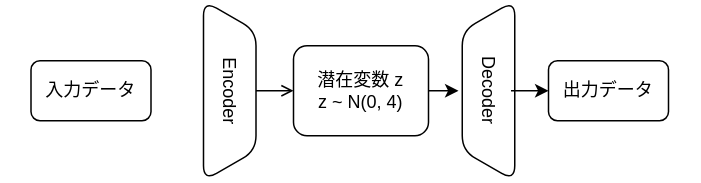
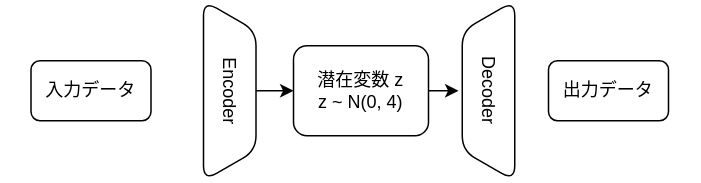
(284, 91) -> (282, 91)
(524, 91) -> none
